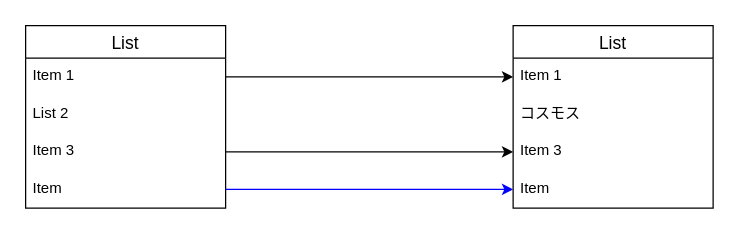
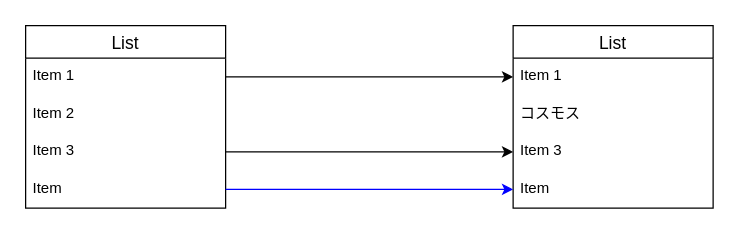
(54, 113) -> (56, 113)
